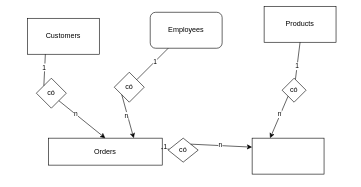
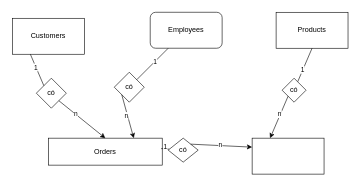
(300, 24) -> (312, 30)
(63, 36) -> (48, 36)
